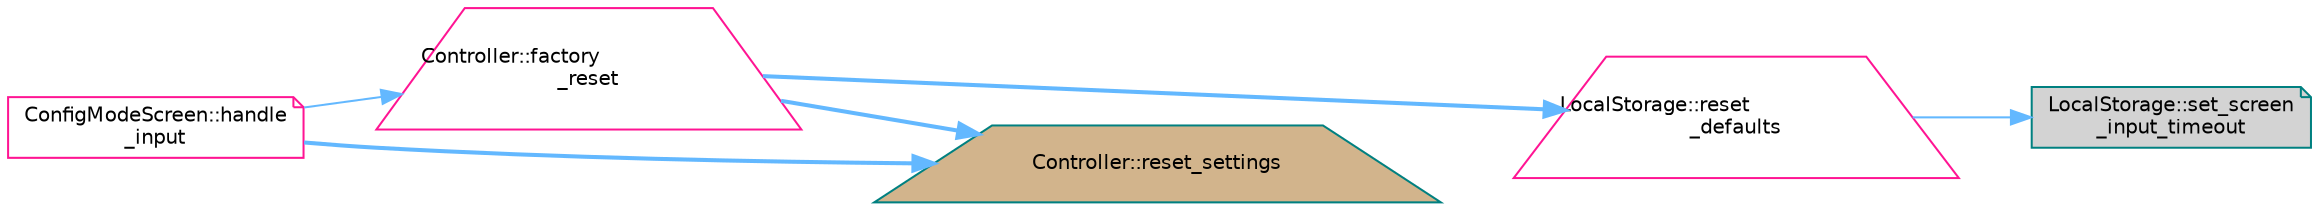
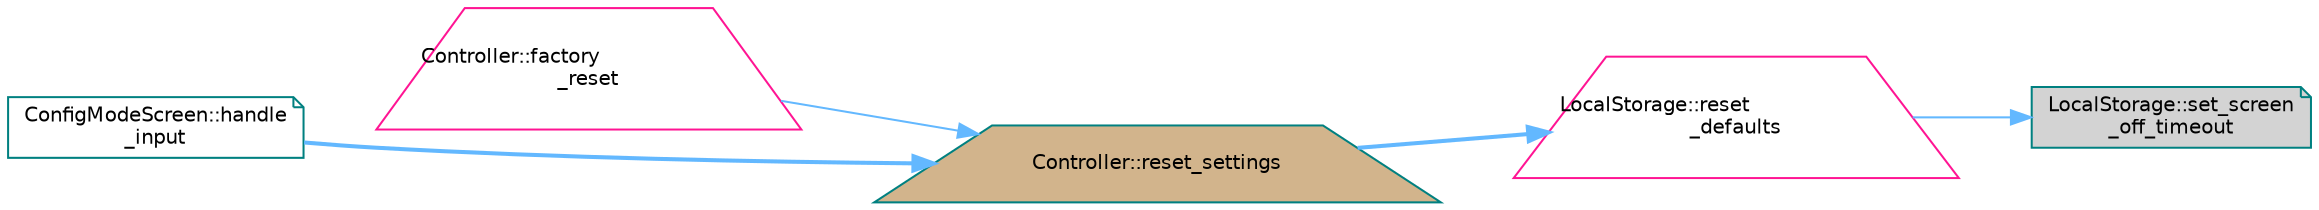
(1154, 93) -> (1443, 141)
(343, 102) -> none
(870, 116) -> (870, 116)
(2171, 117) -> (2171, 117)
(156, 127) -> (156, 127)
